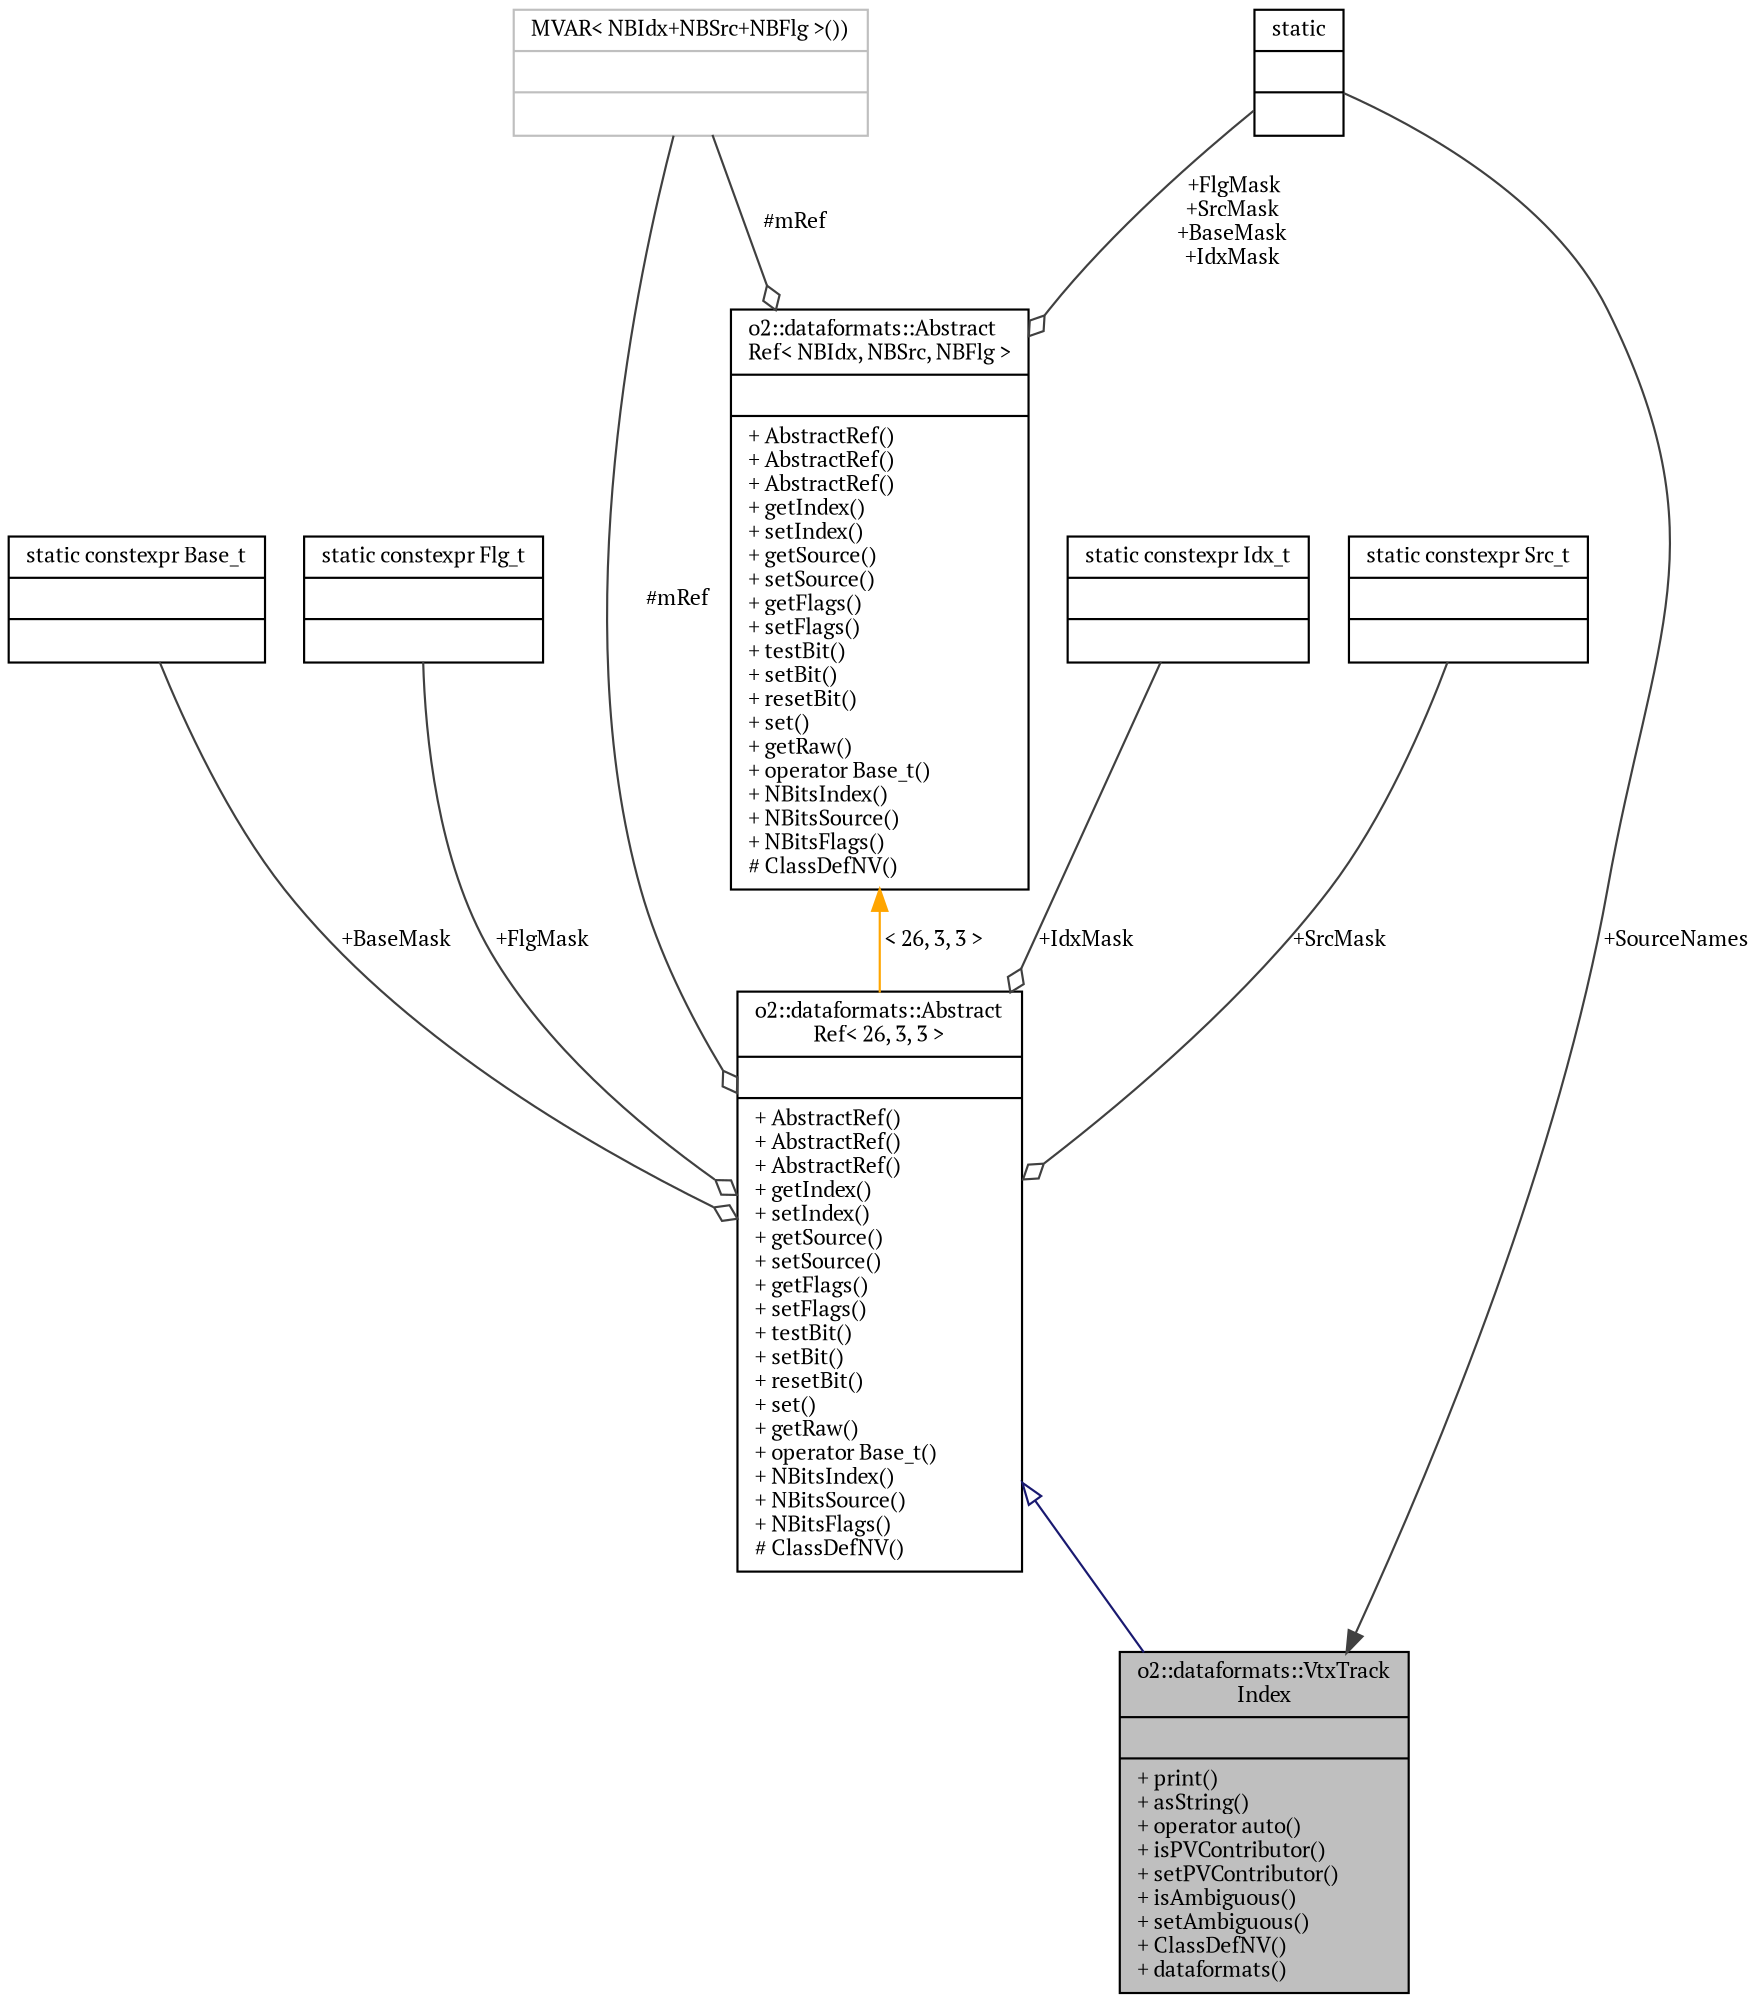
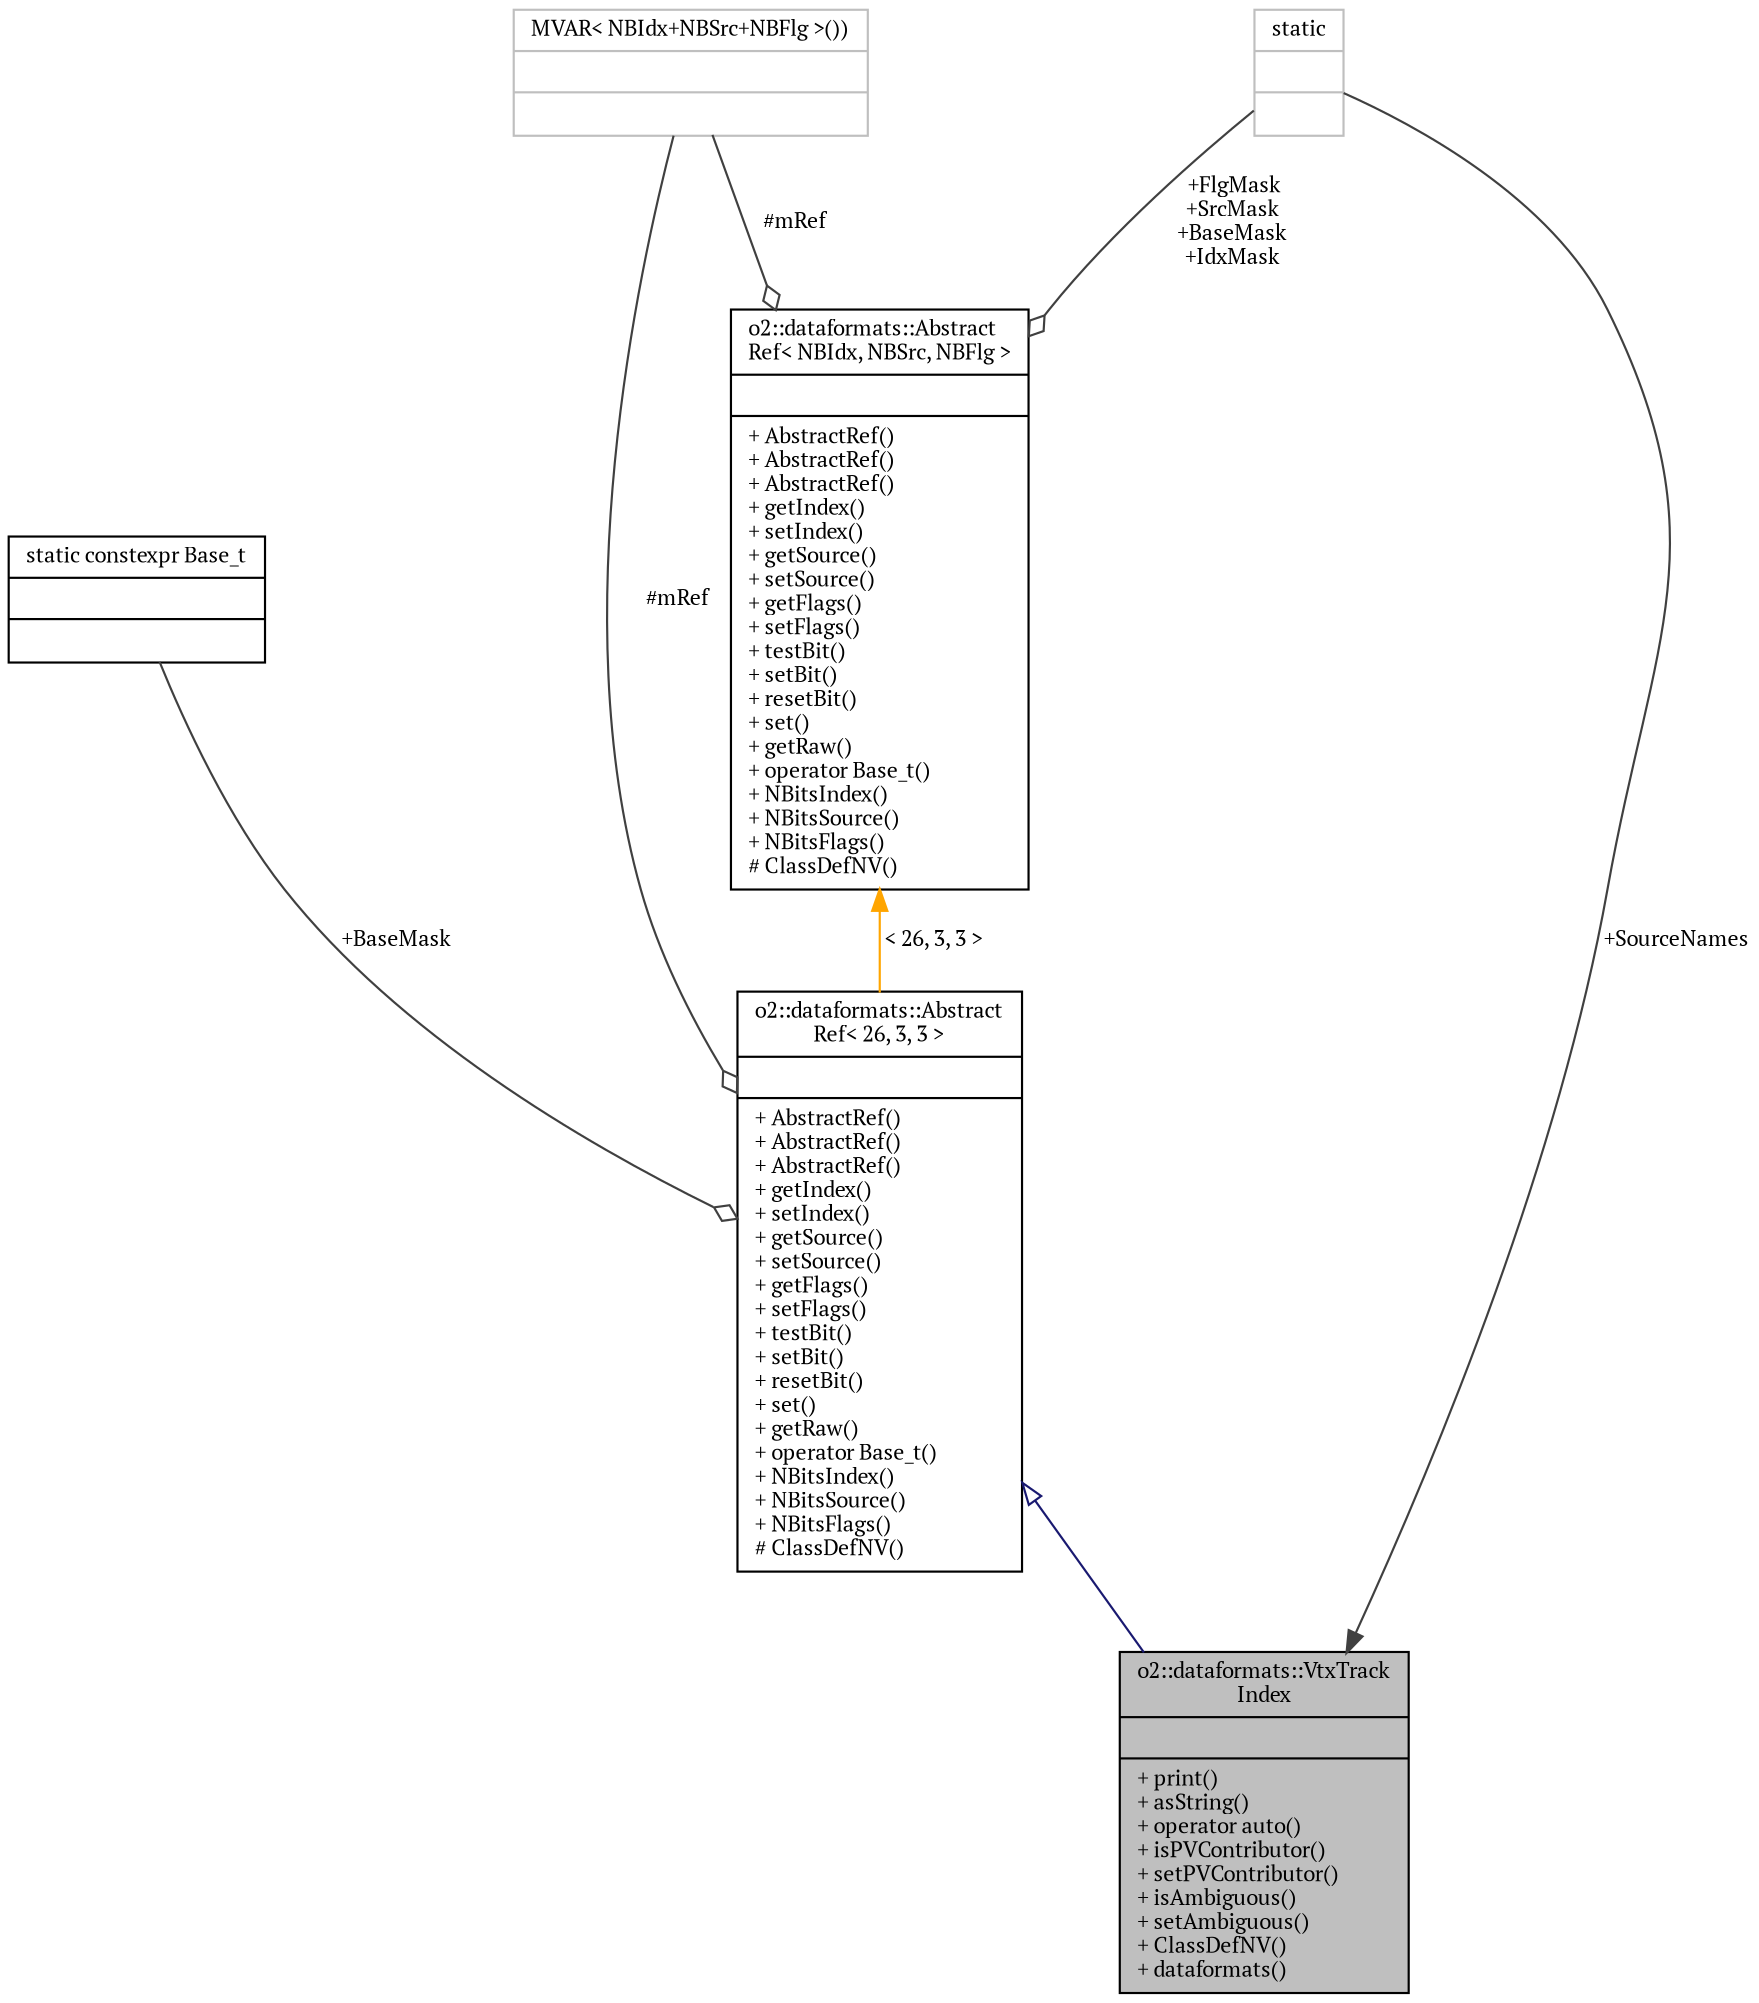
(1299, 73) -> (1299, 73)
(424, 600) -> none
(1188, 600) -> none
(1468, 600) -> none
